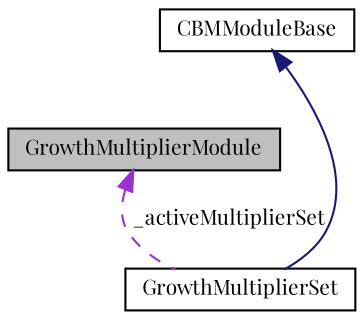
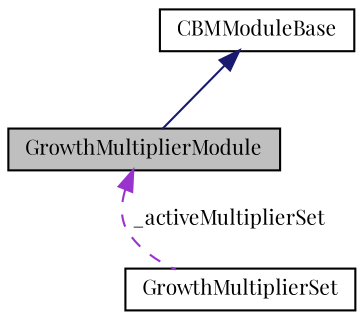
(335, 173) -> (193, 97)
